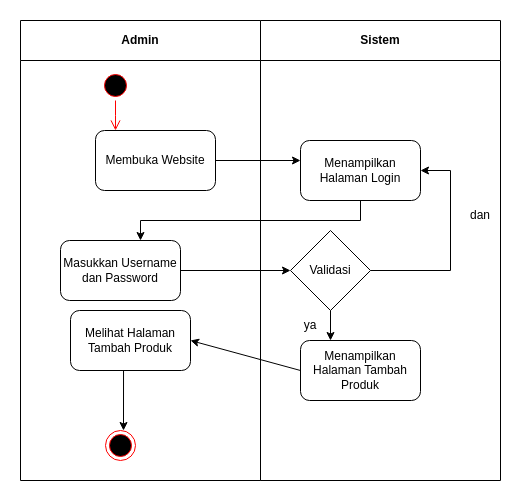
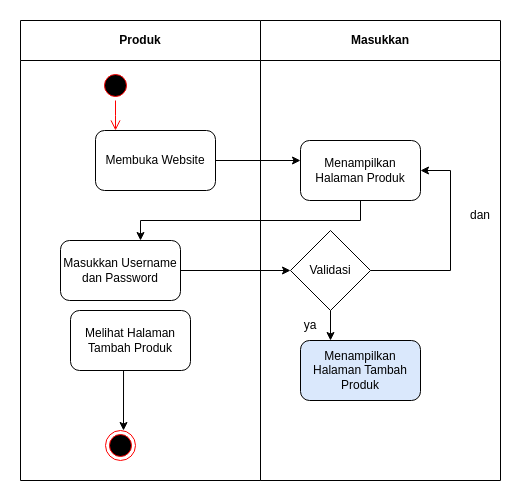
(141, 41) -> (141, 41)
(381, 41) -> (381, 41)
(361, 171) -> (361, 171)
(249, 356) -> none
(361, 371) -> (361, 371)
